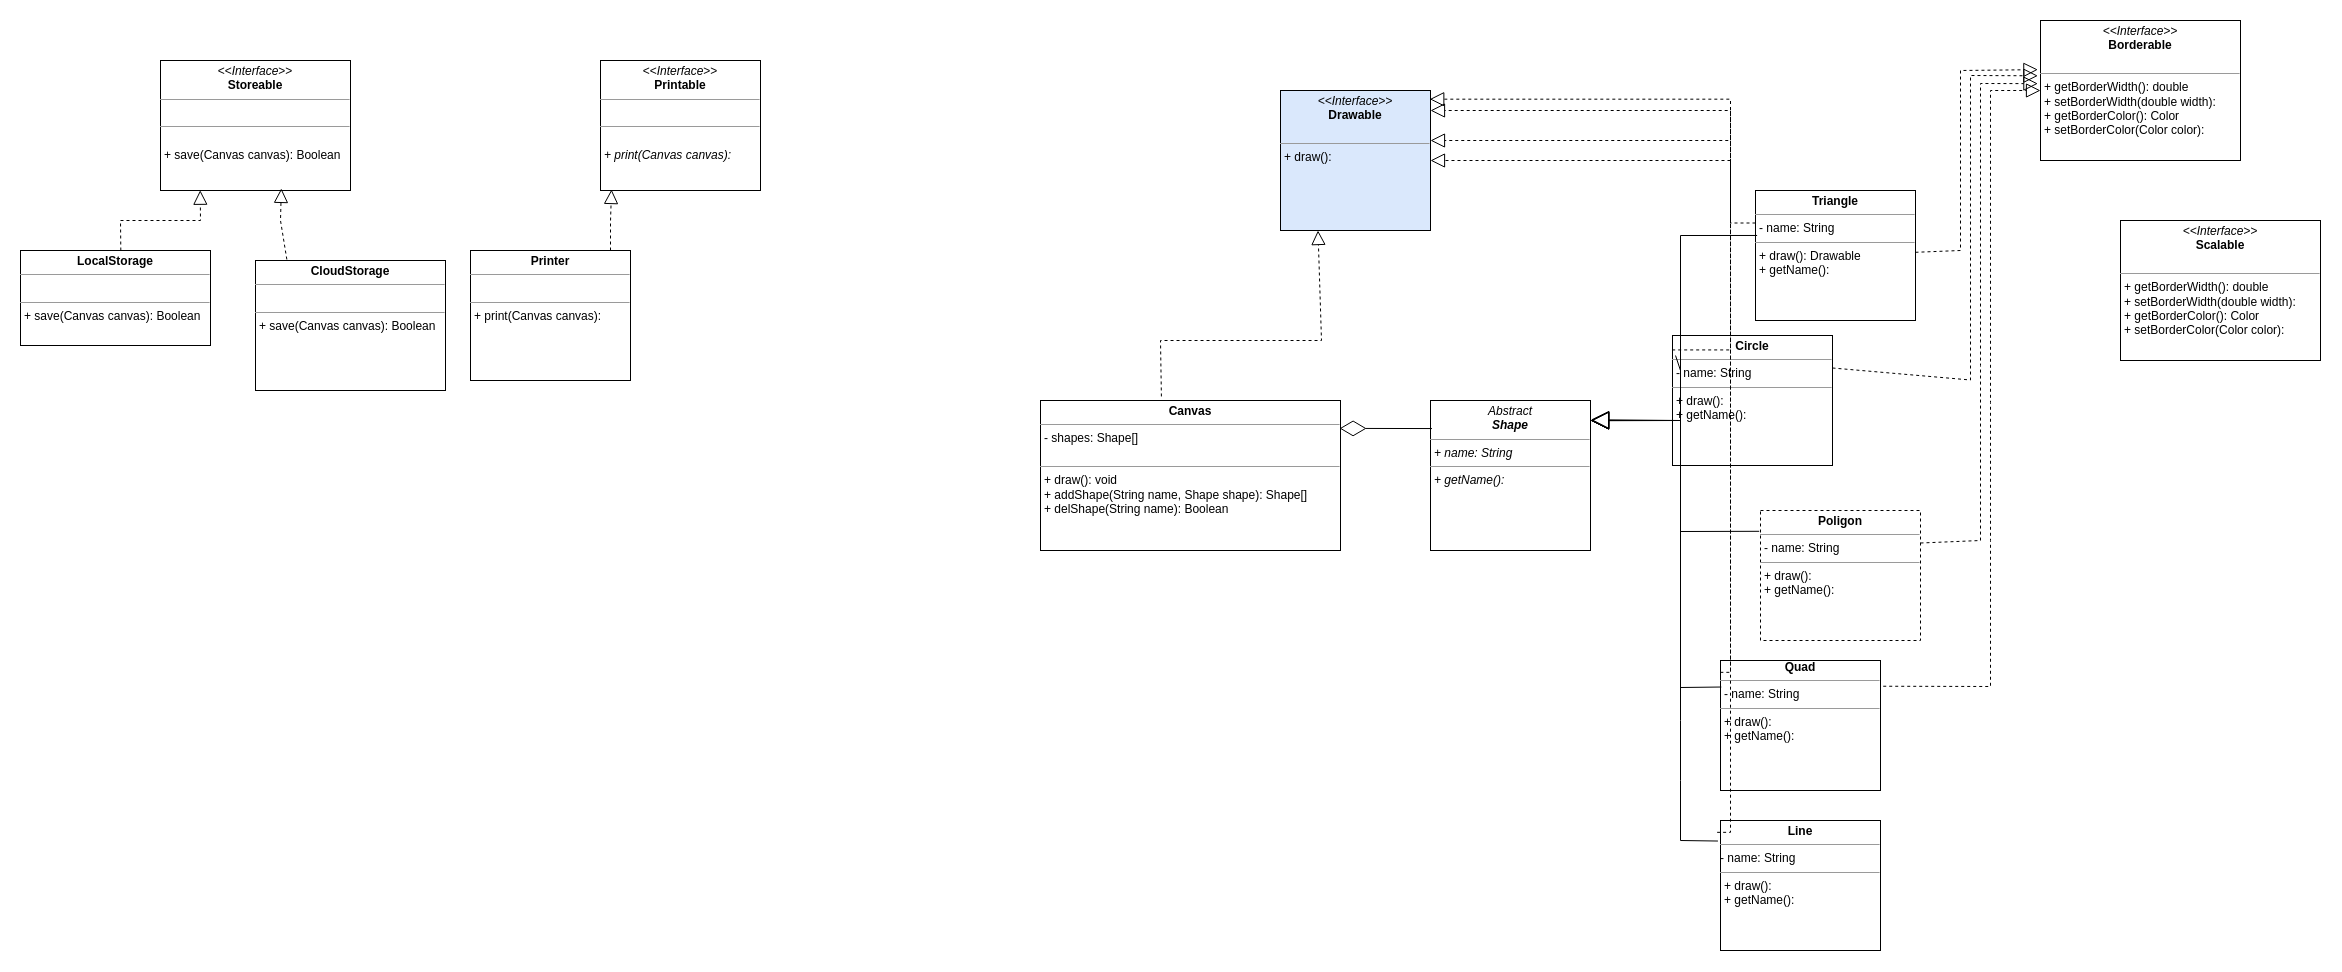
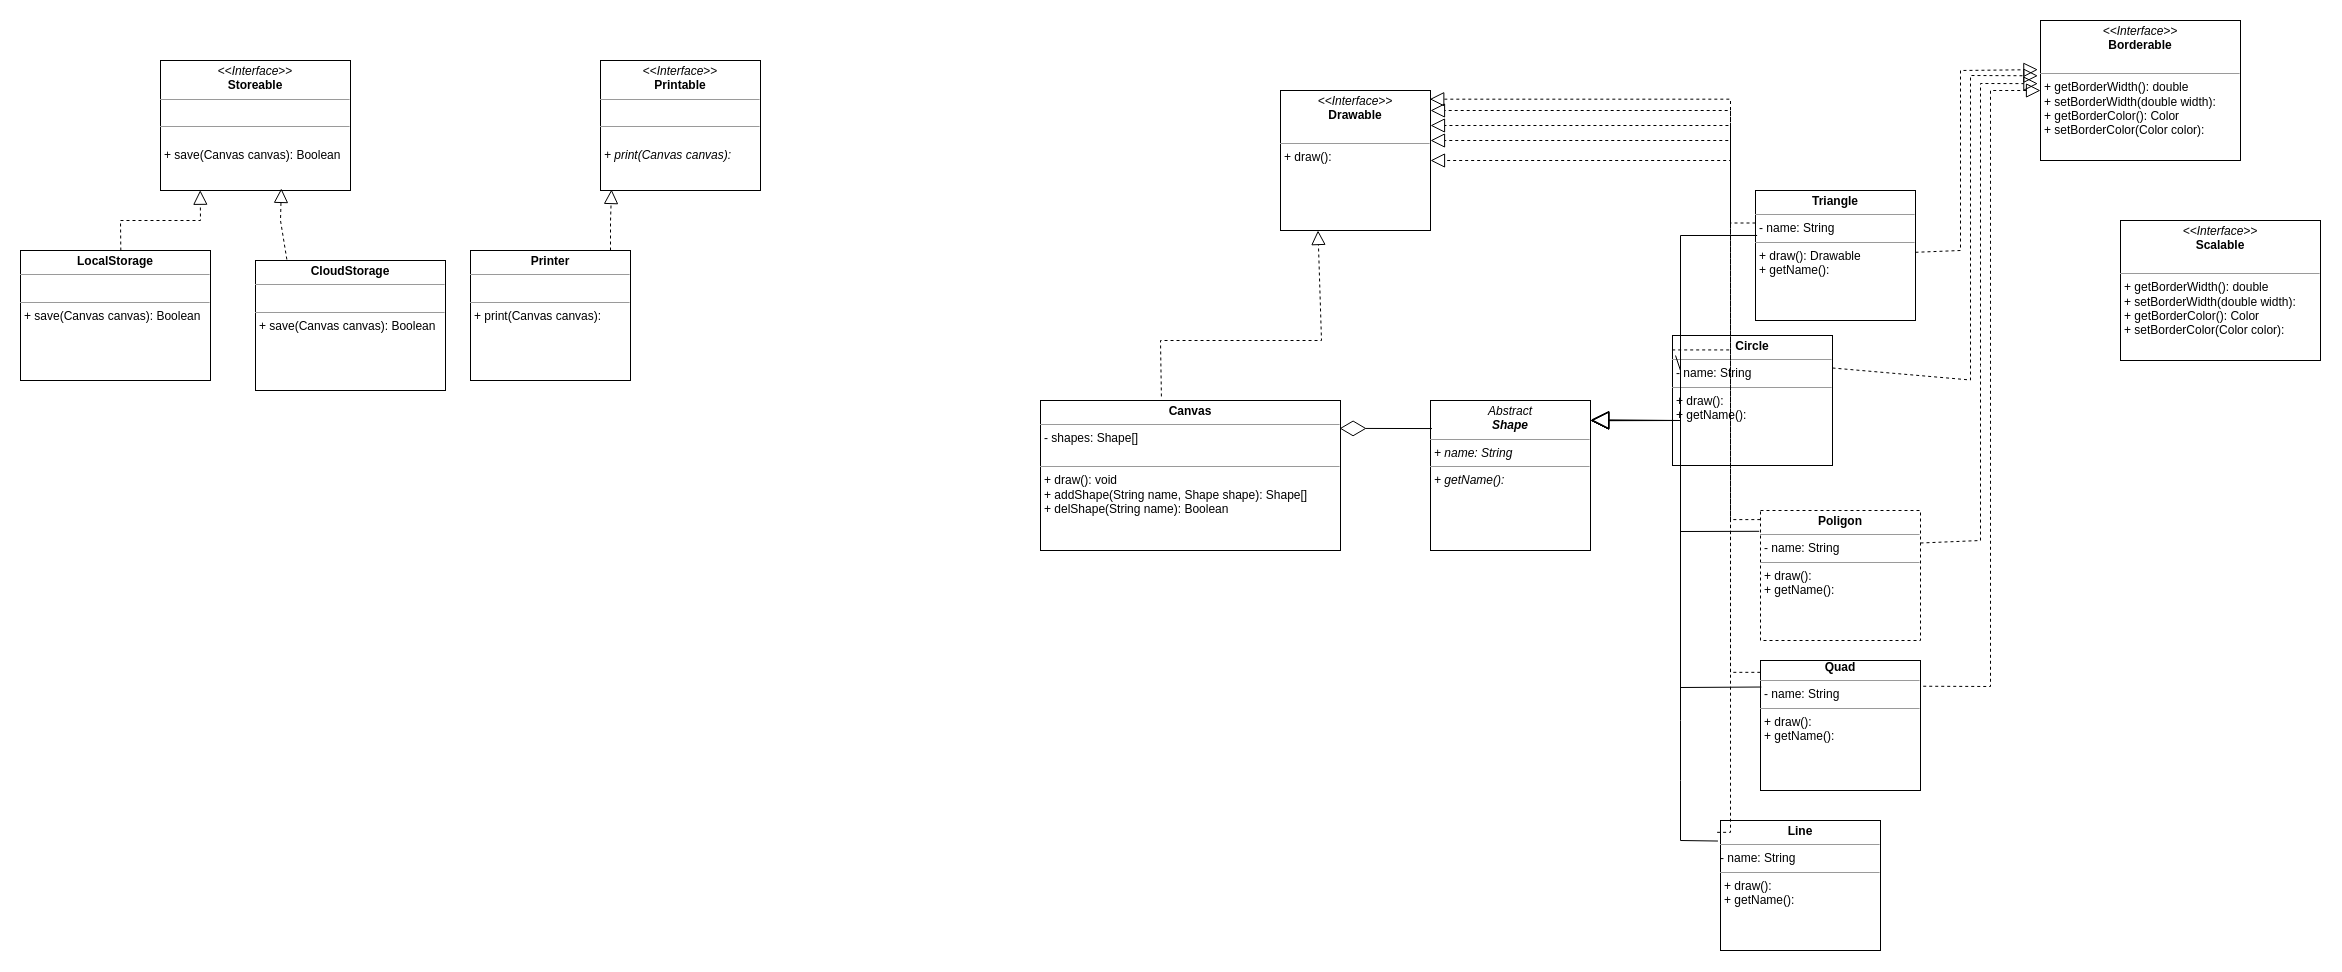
none -> (1587, 126)
(1356, 161) -> (1356, 161)
(116, 298) -> (116, 316)
(1801, 726) -> (1841, 726)
